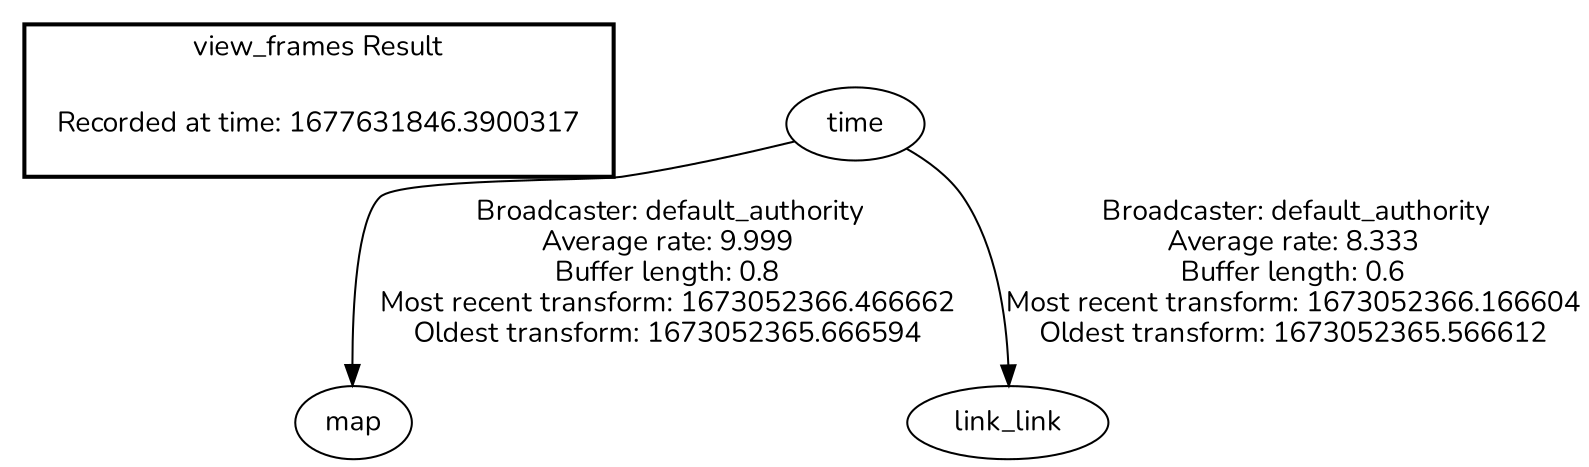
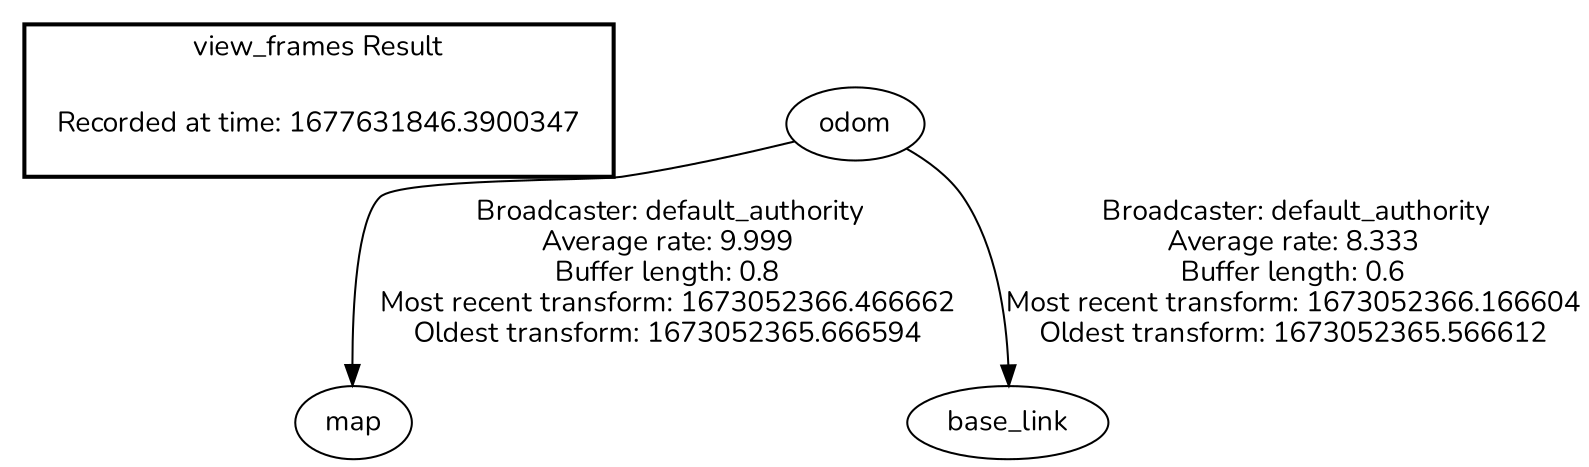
(319, 124) -> (319, 124)
(855, 124) -> (855, 124)
(1008, 423) -> (1008, 423)
